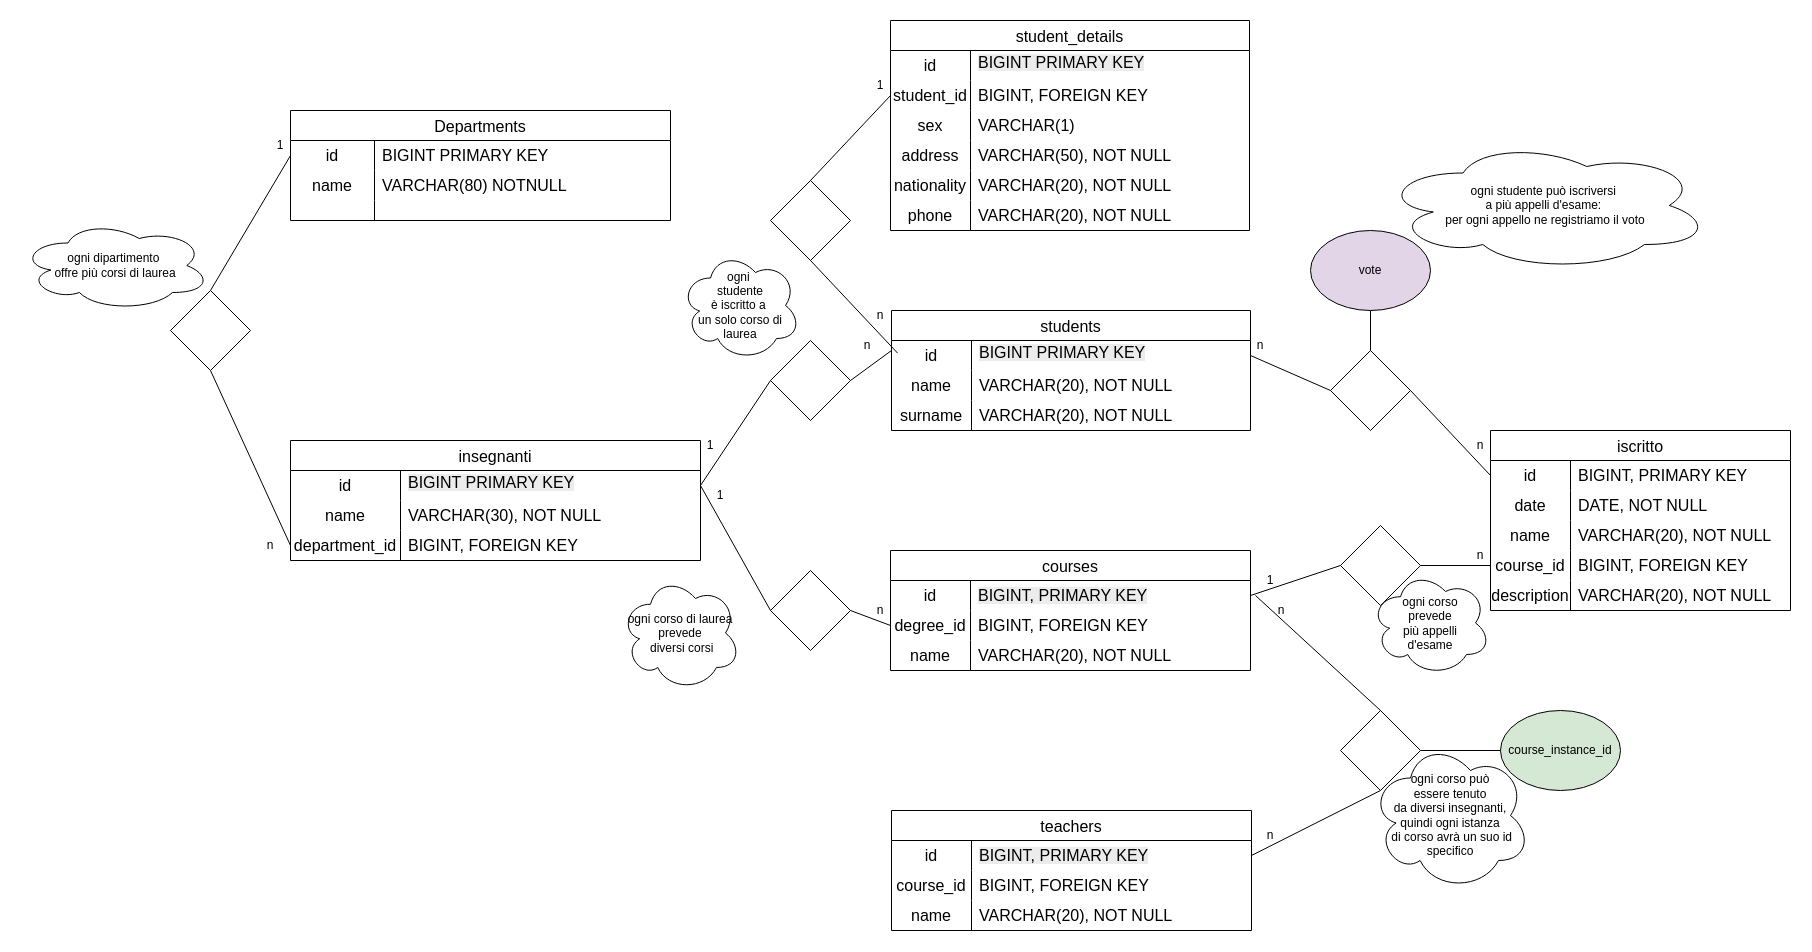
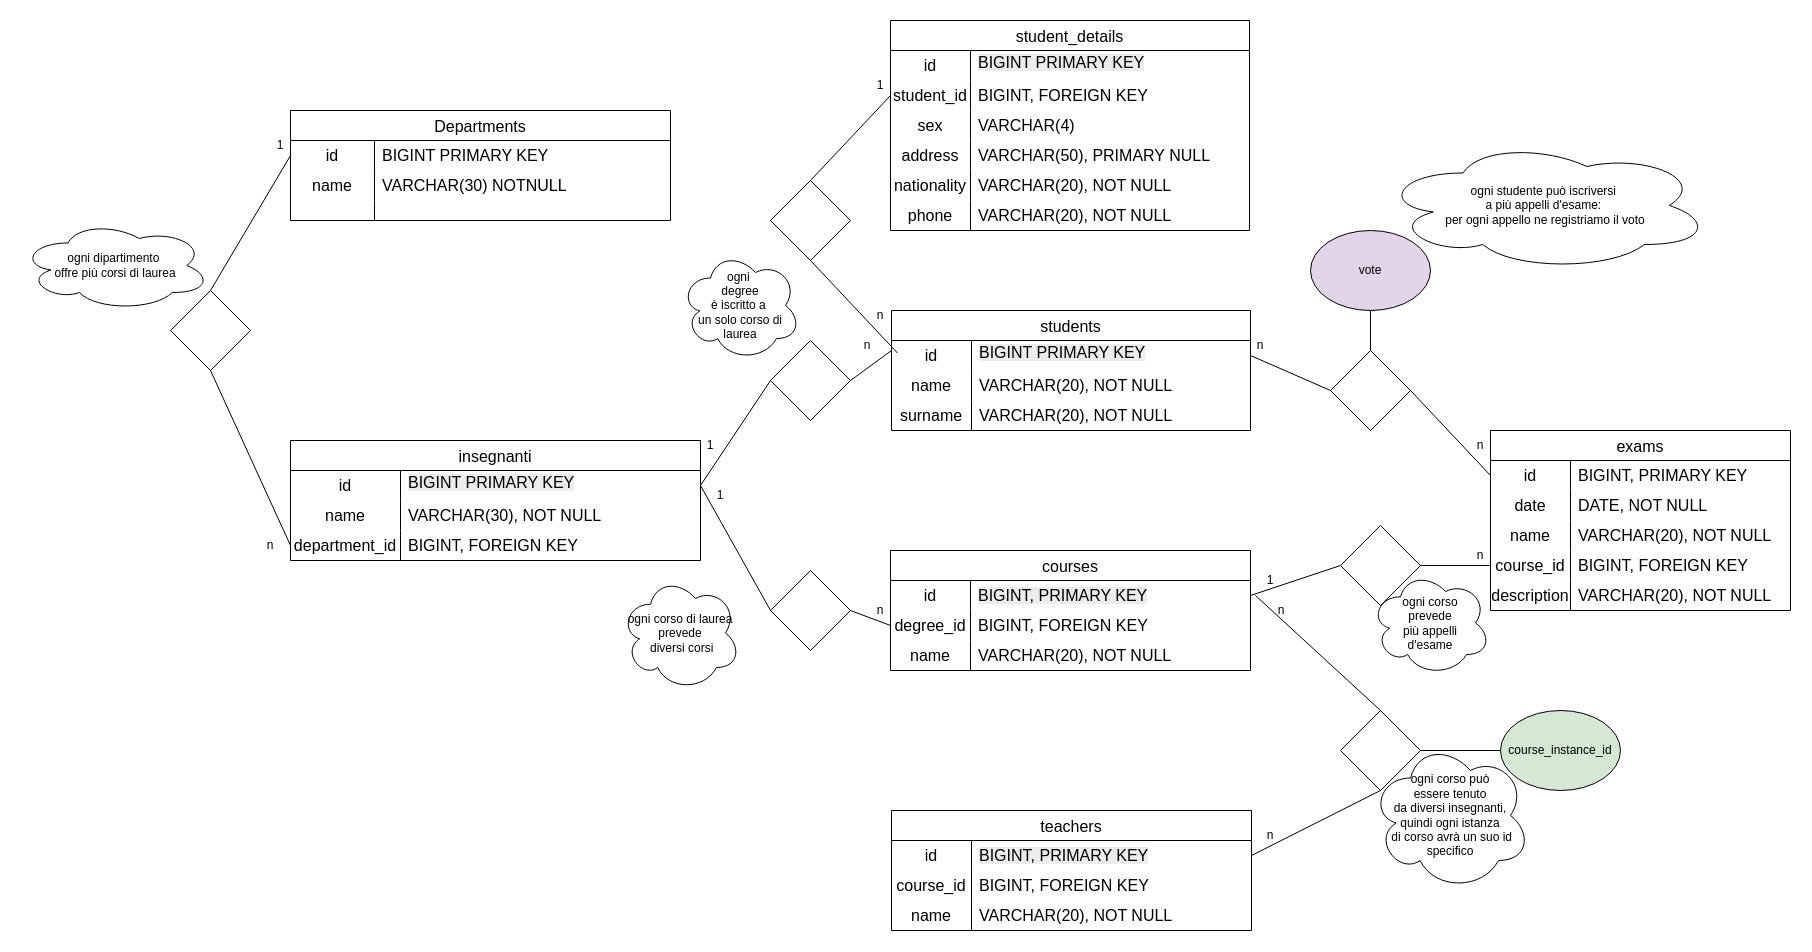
(1023, 126) -> (1023, 126)
(1066, 156) -> (1084, 156)
(466, 186) -> (466, 186)
(741, 306) -> (741, 306)
(1640, 447) -> (1640, 447)
